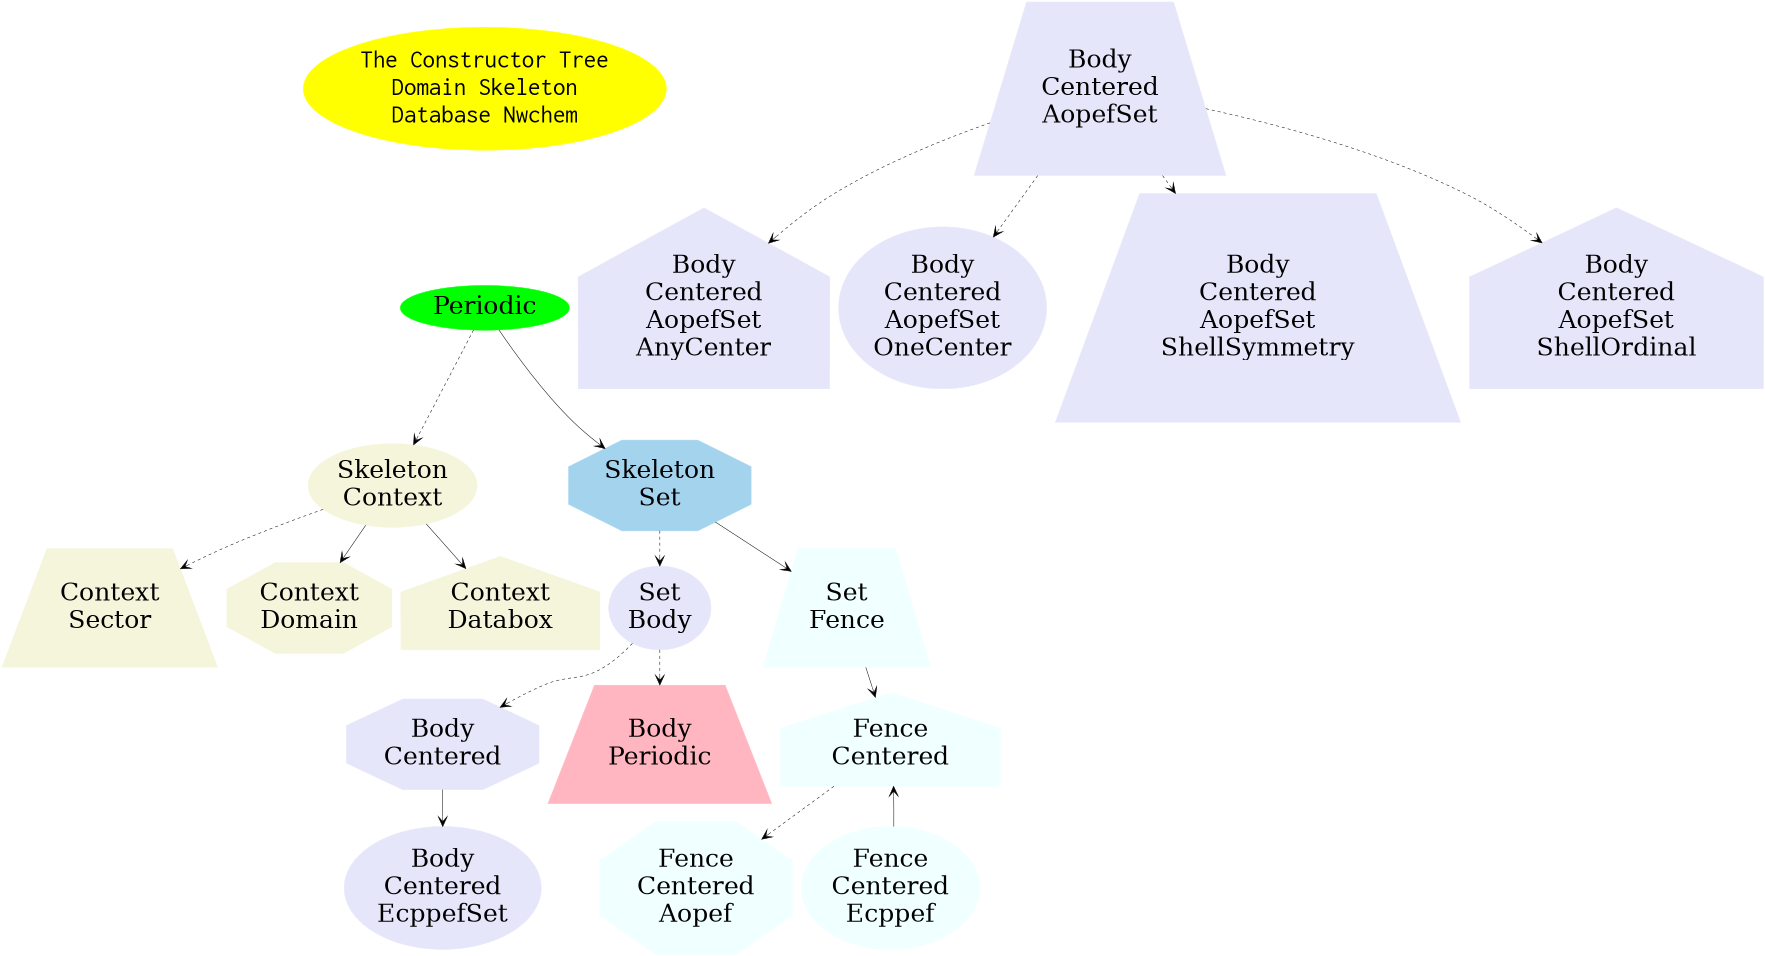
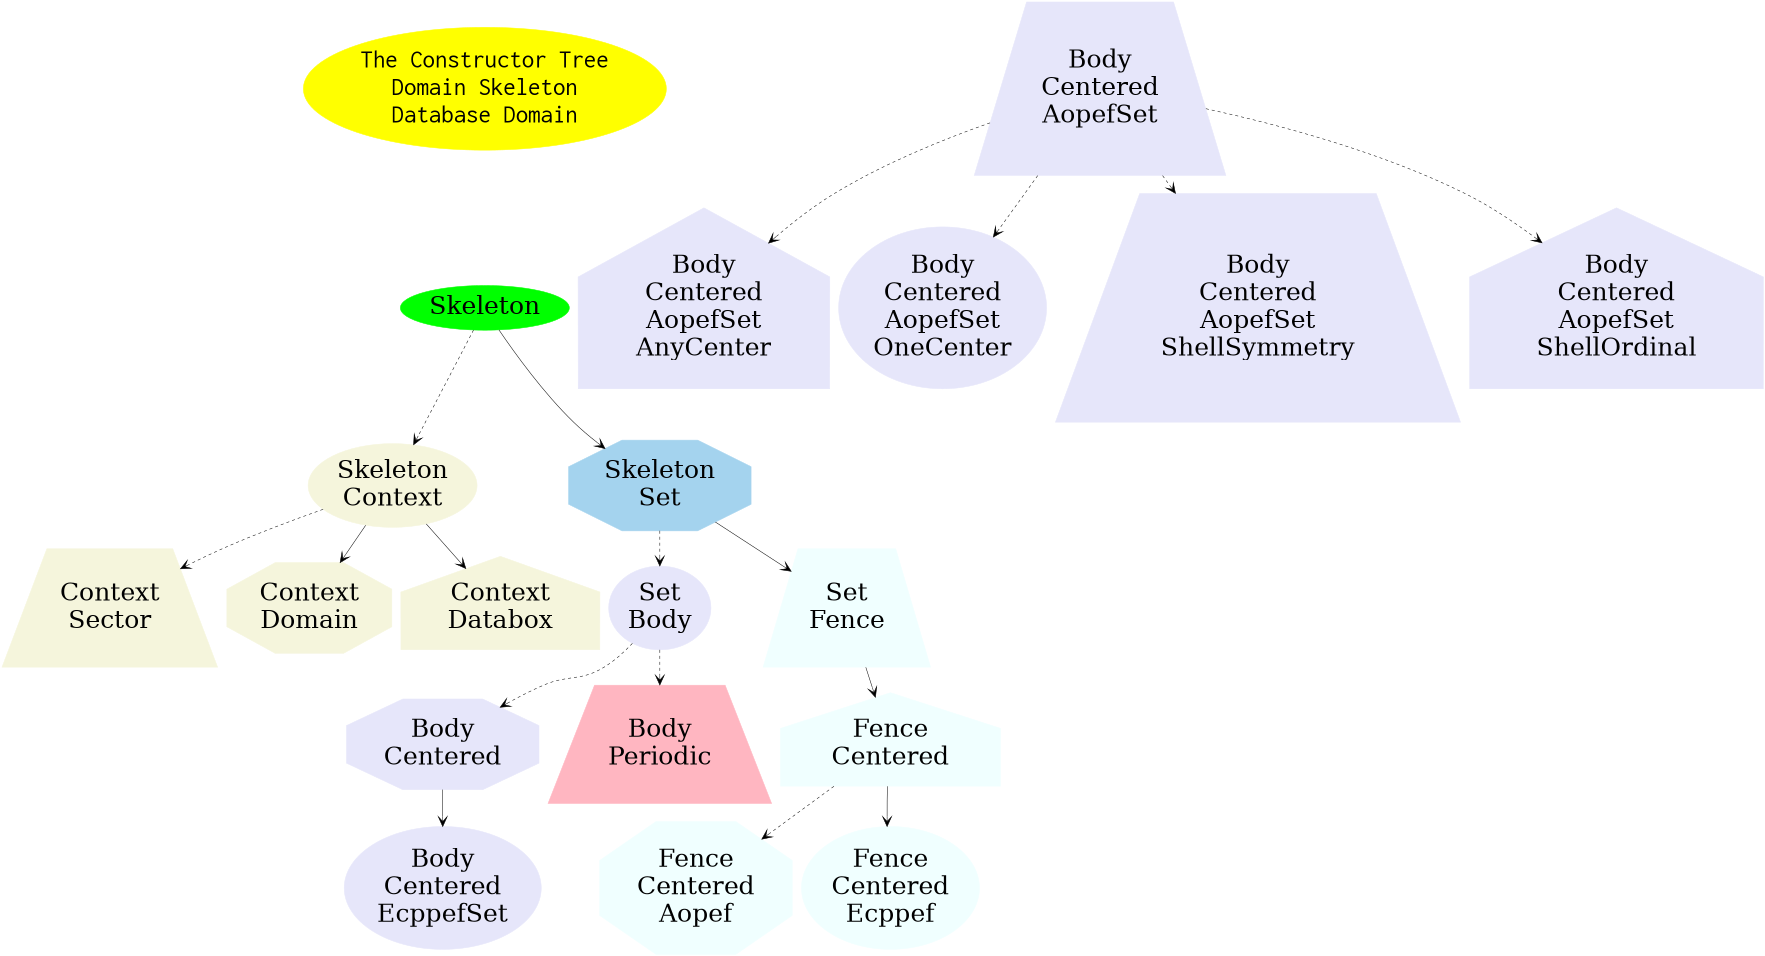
(485, 89) -> (485, 89)
(485, 308) -> (485, 308)
(894, 812) -> (887, 801)
